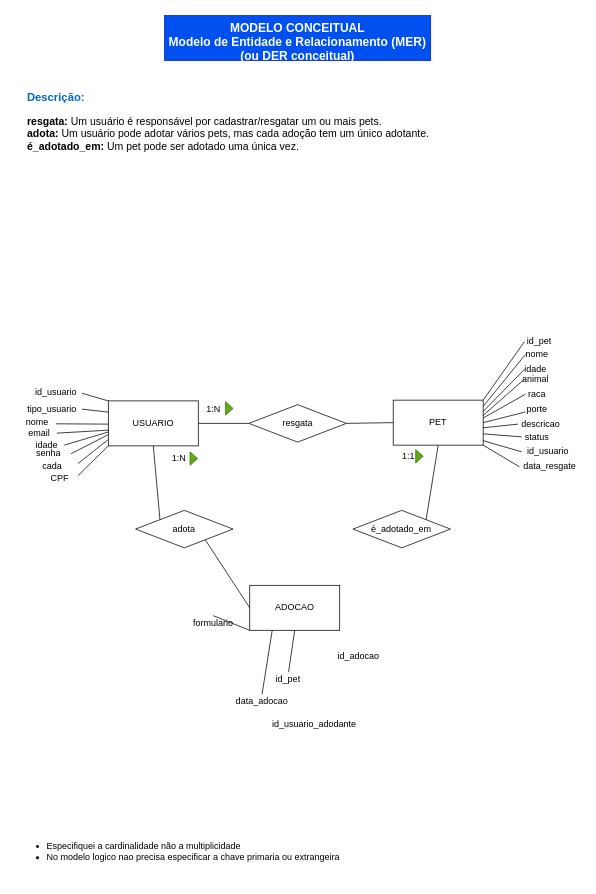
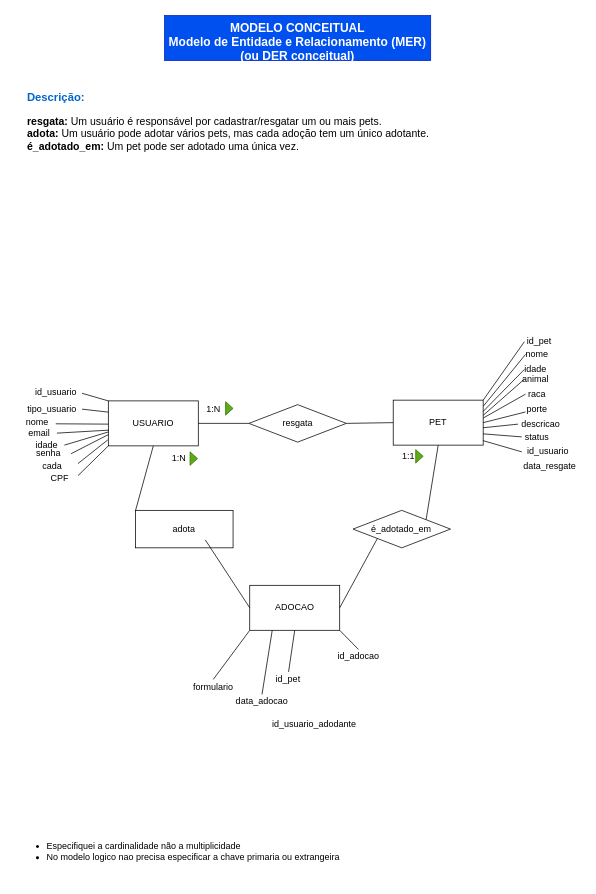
(502, 456) -> none
(184, 529) -> (184, 529)
none -> (359, 573)
(213, 623) -> (213, 687)
none -> (349, 640)
